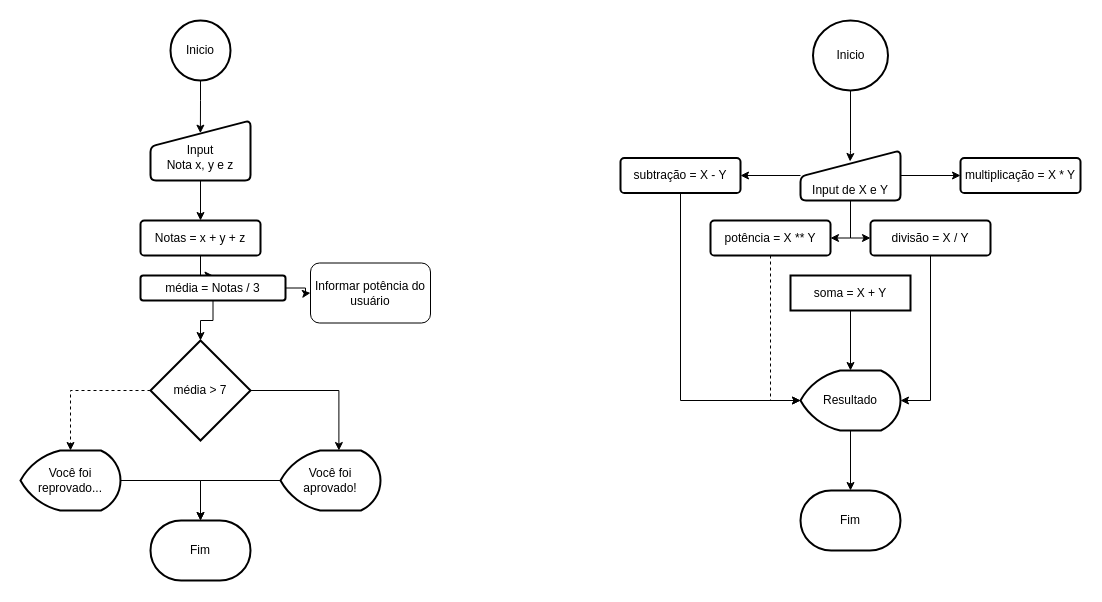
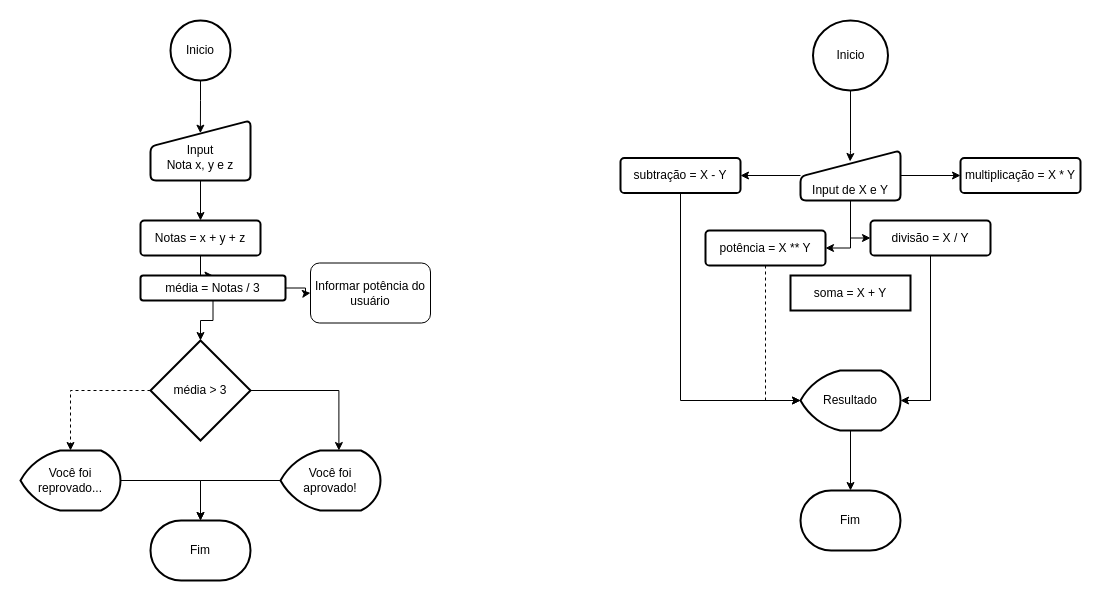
(771, 238) -> (766, 248)
(851, 337) -> none
(201, 391) -> (201, 391)
